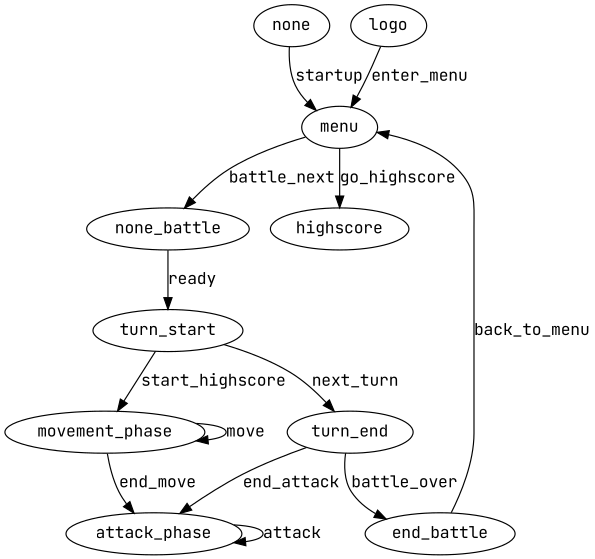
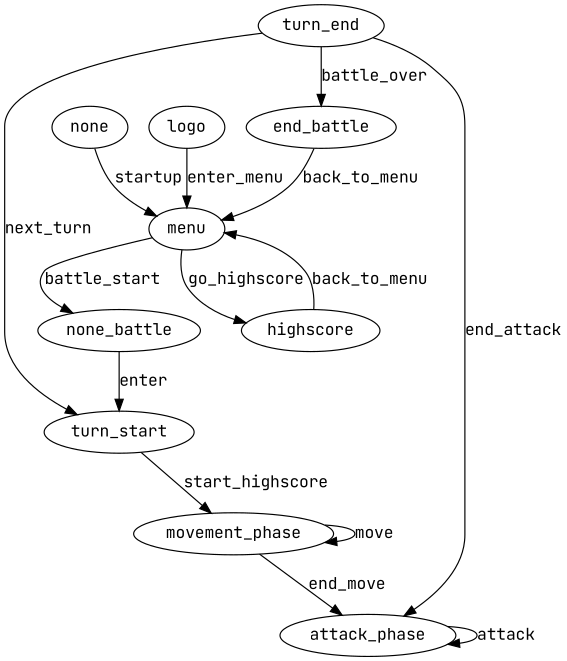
(282, 178) -> (103, 280)
none -> (291, 257)
(192, 280) -> (144, 381)
(279, 366) -> (5, 139)
